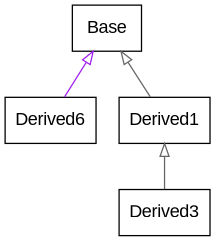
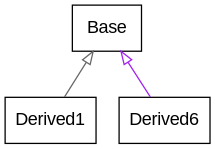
(165, 213) -> none
